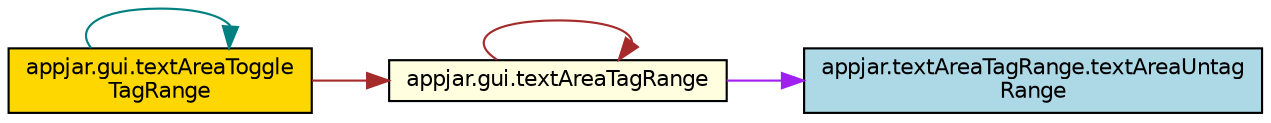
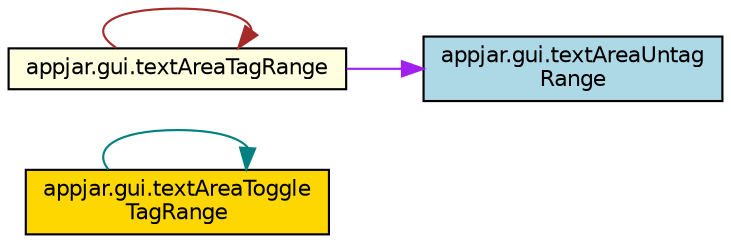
(340, 81) -> none
(1033, 81) -> (573, 69)
